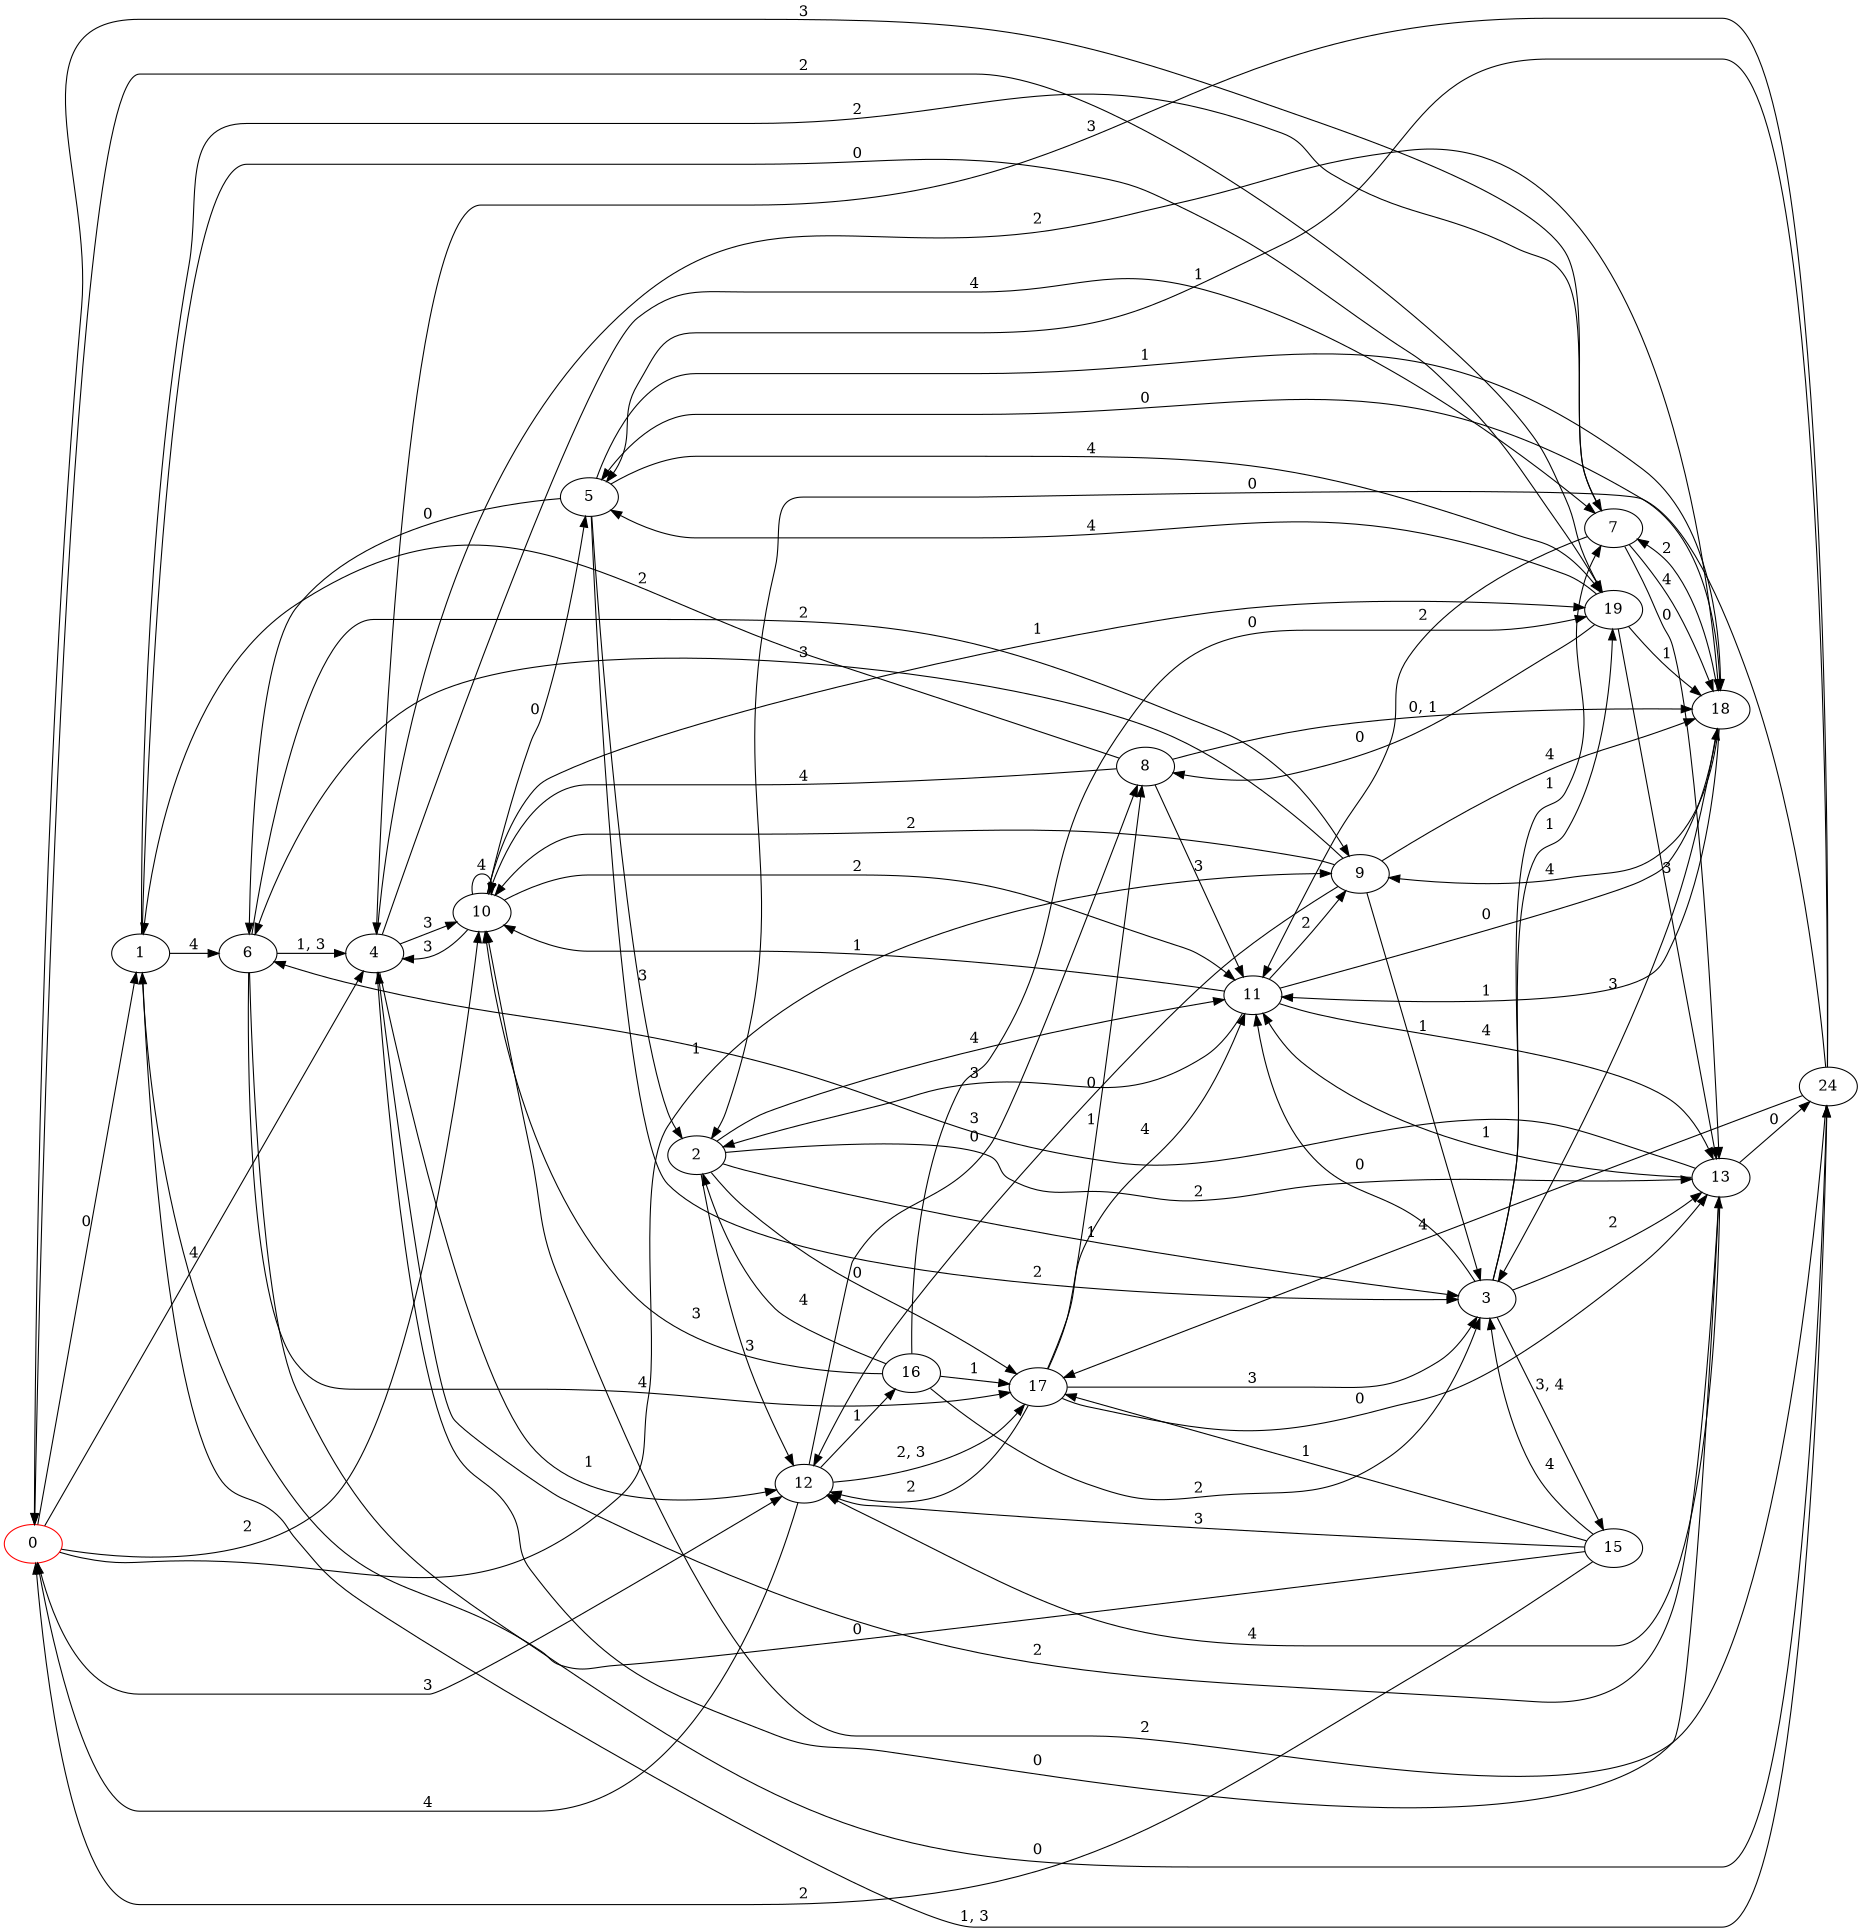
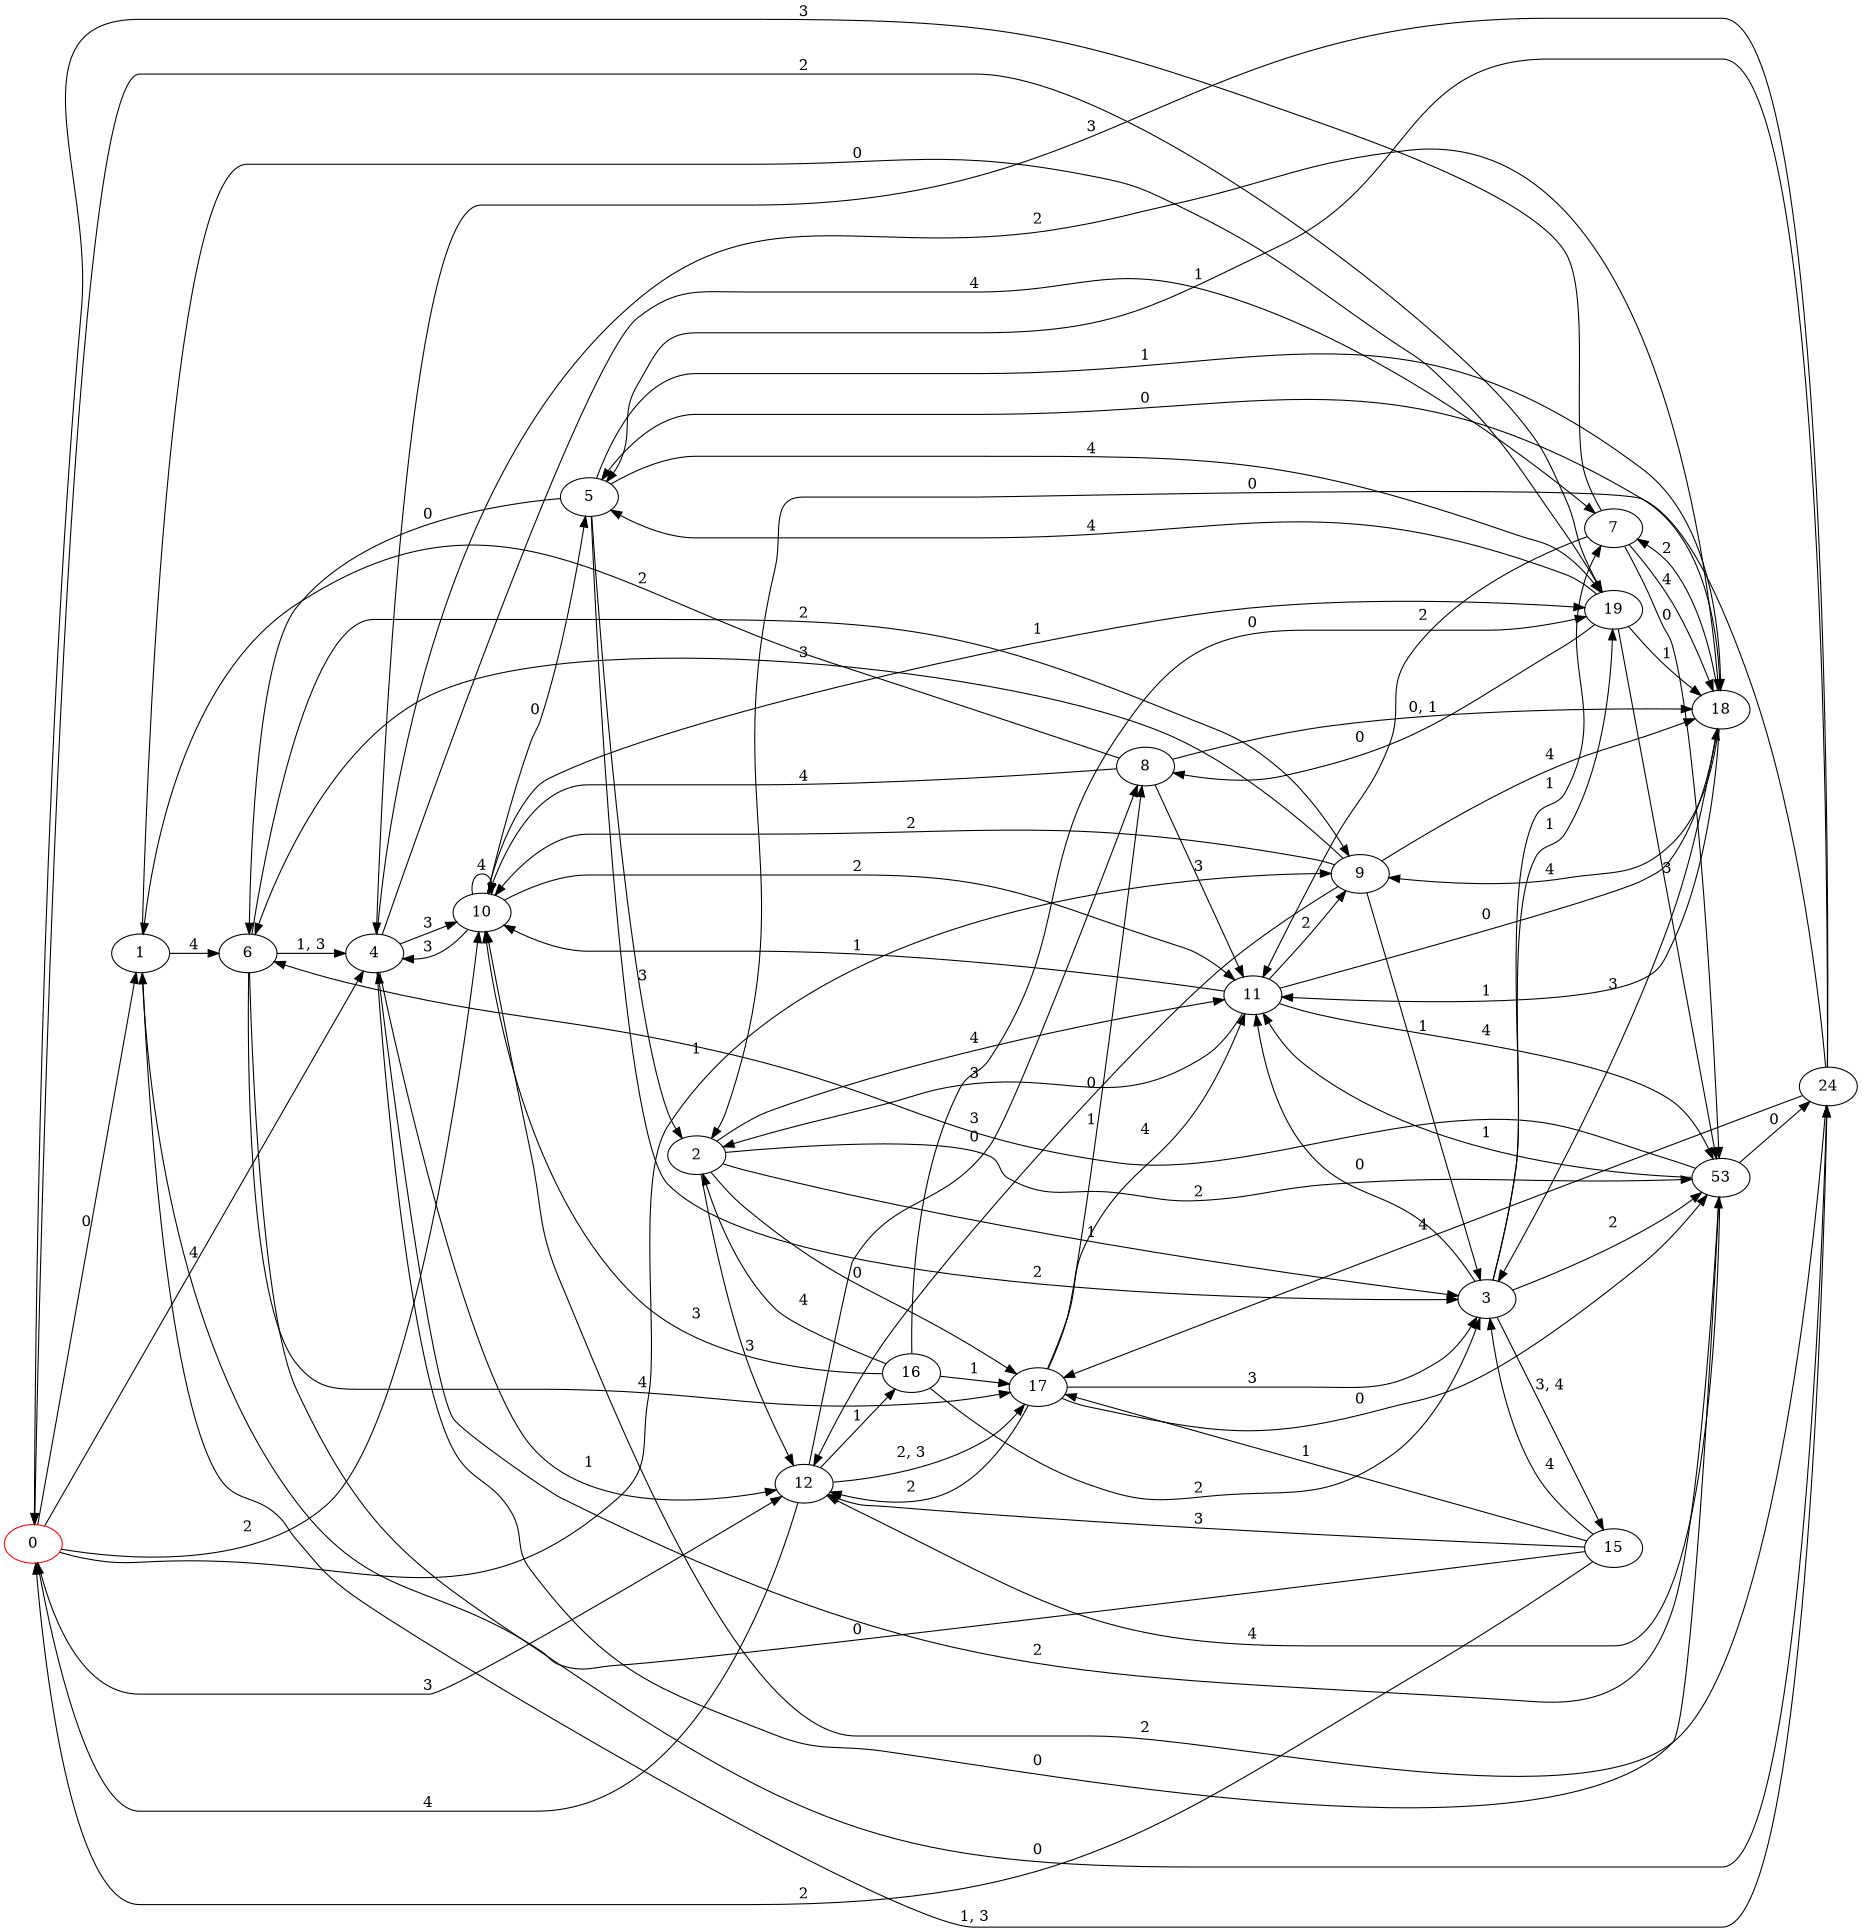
(622, 123) -> none
(1721, 1178) -> (1721, 1178)
